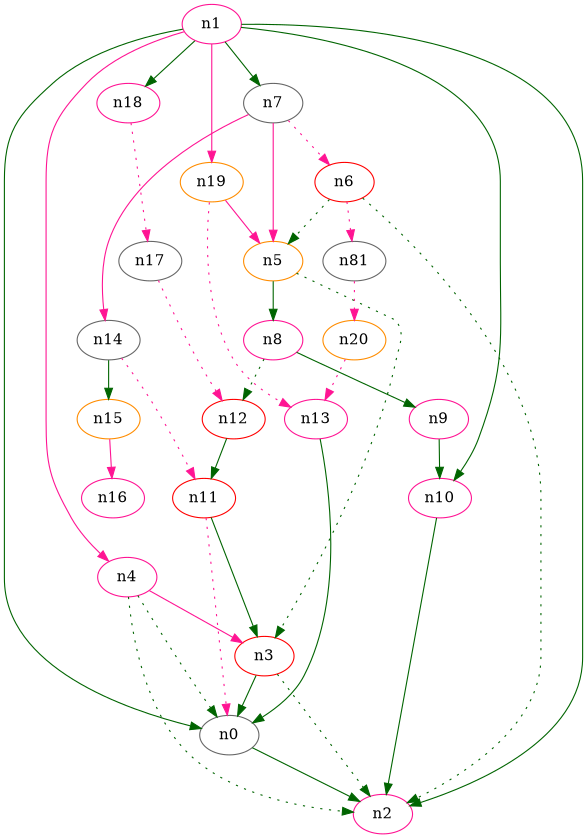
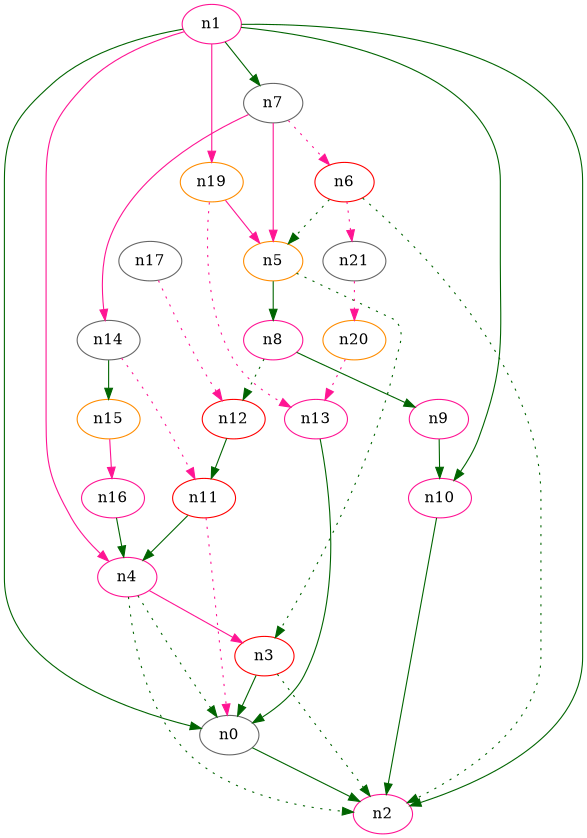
(128, 103) -> none
(354, 261) -> (354, 261)
none -> (119, 532)
(232, 572) -> (169, 534)
